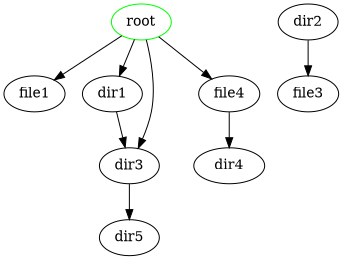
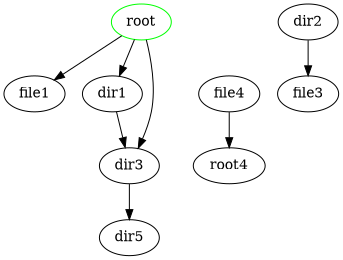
(181, 55) -> none
(229, 166) -> (229, 166)
